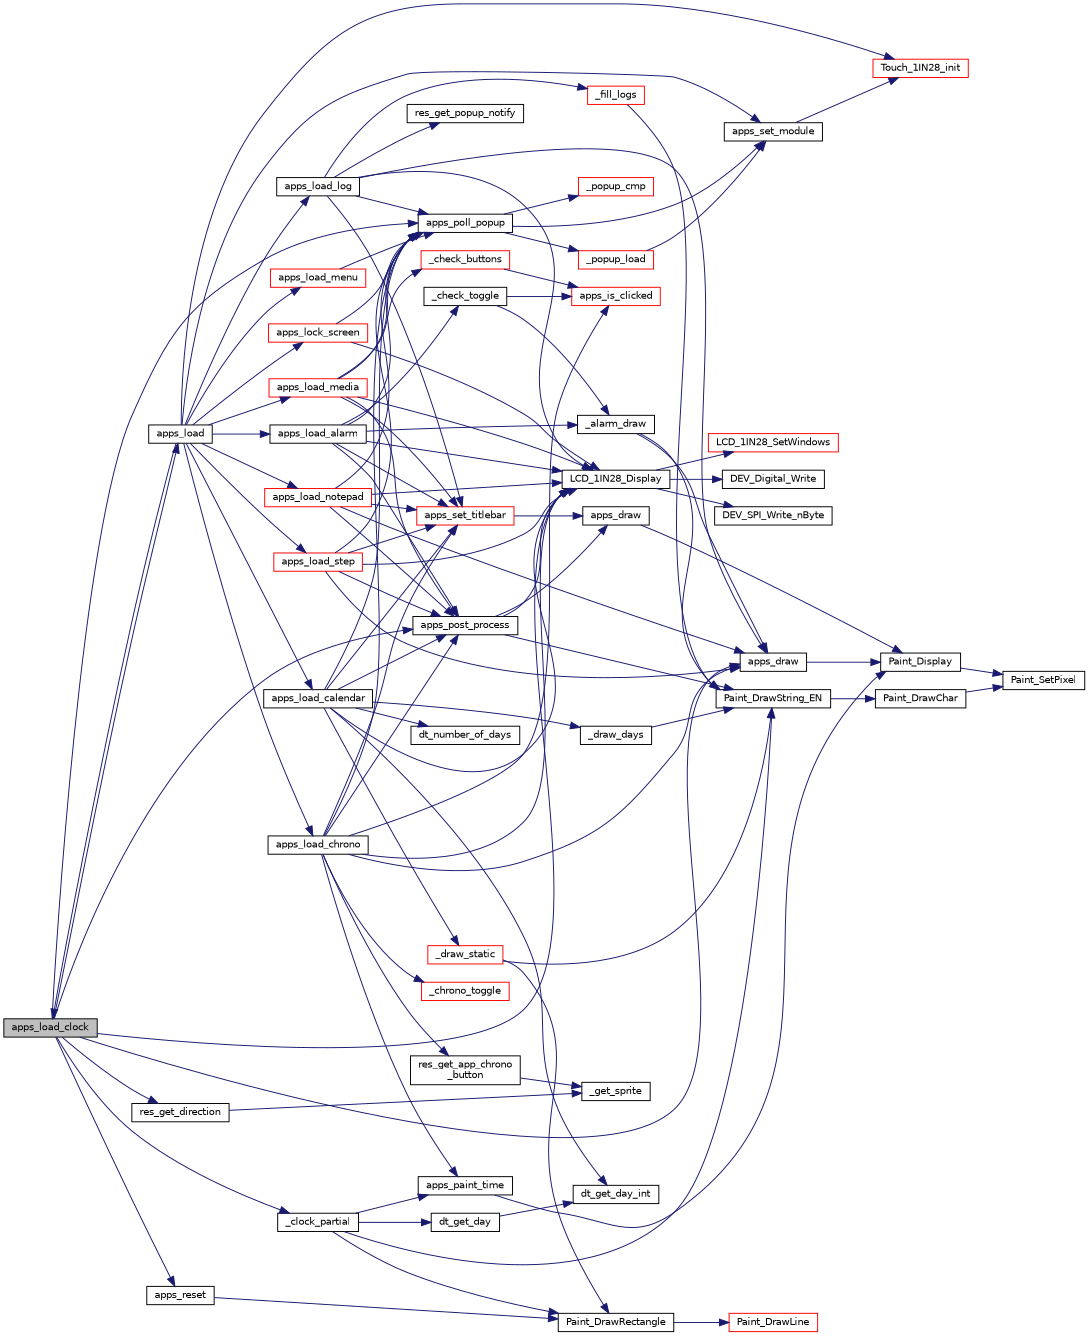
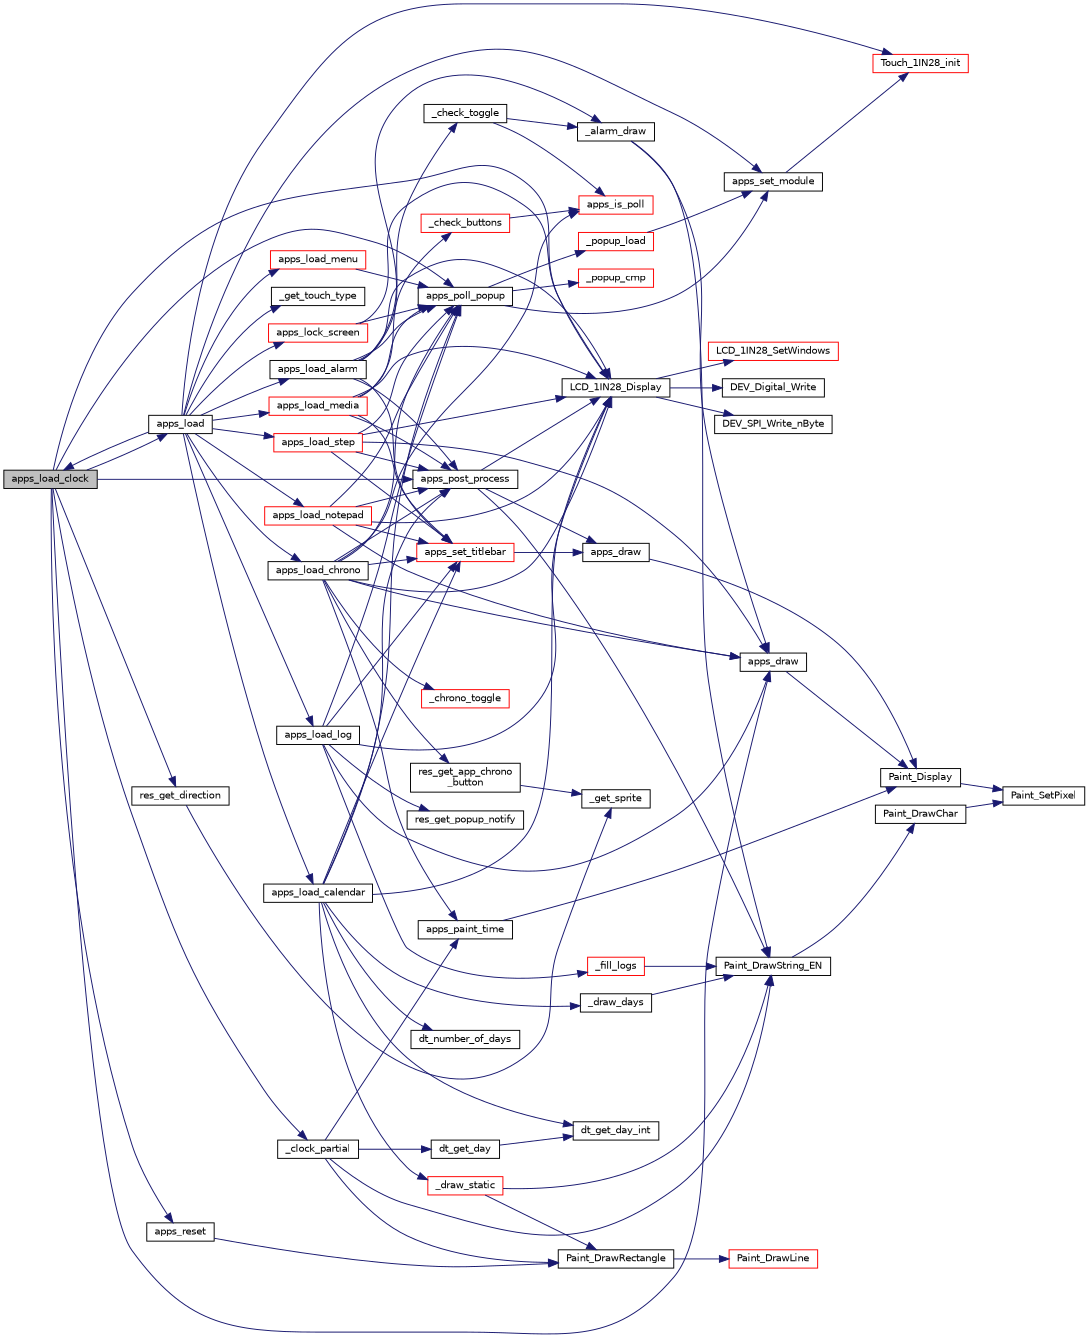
none -> (318, 296)
(616, 296) -> (616, 205)
